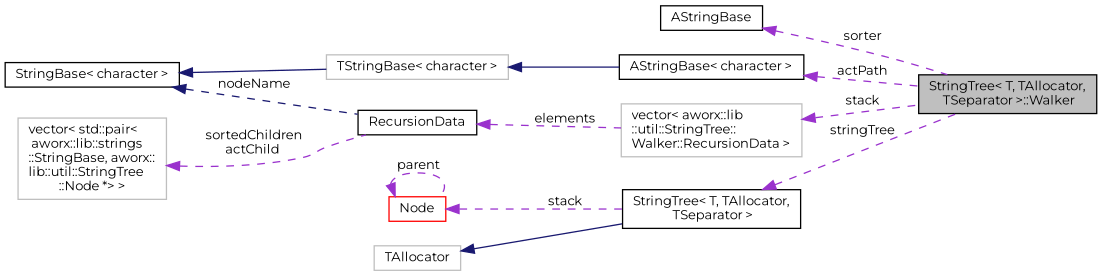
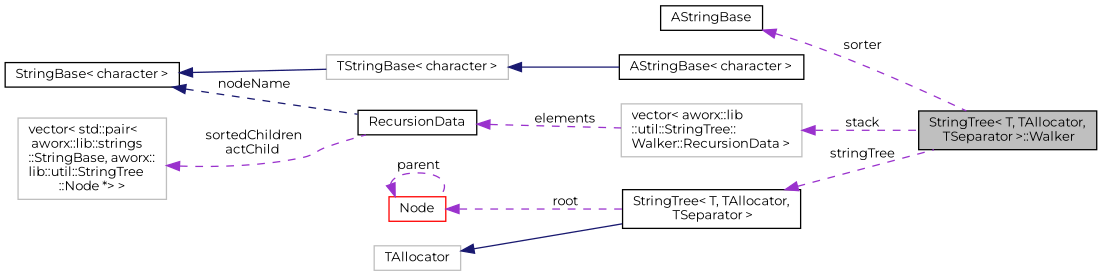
(868, 81) -> none
(564, 202) -> (564, 202)
